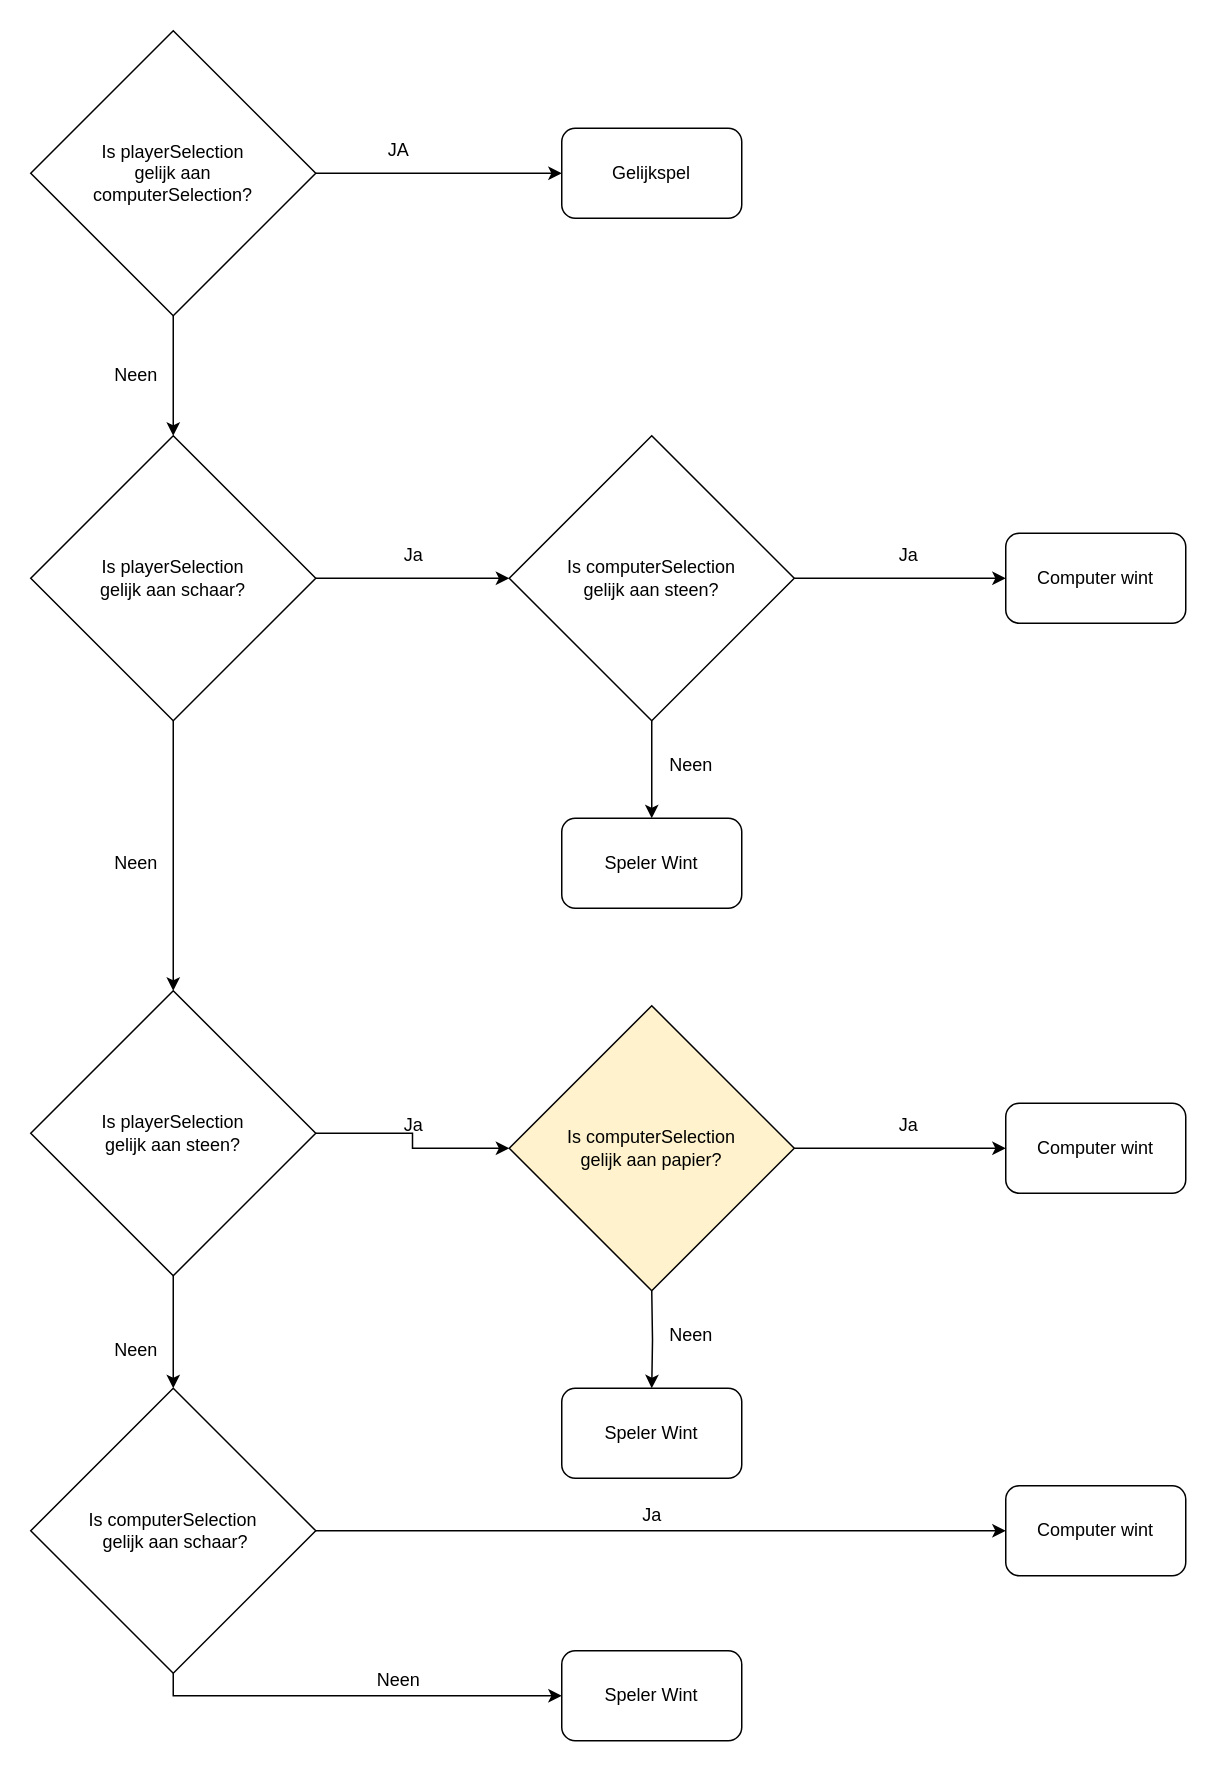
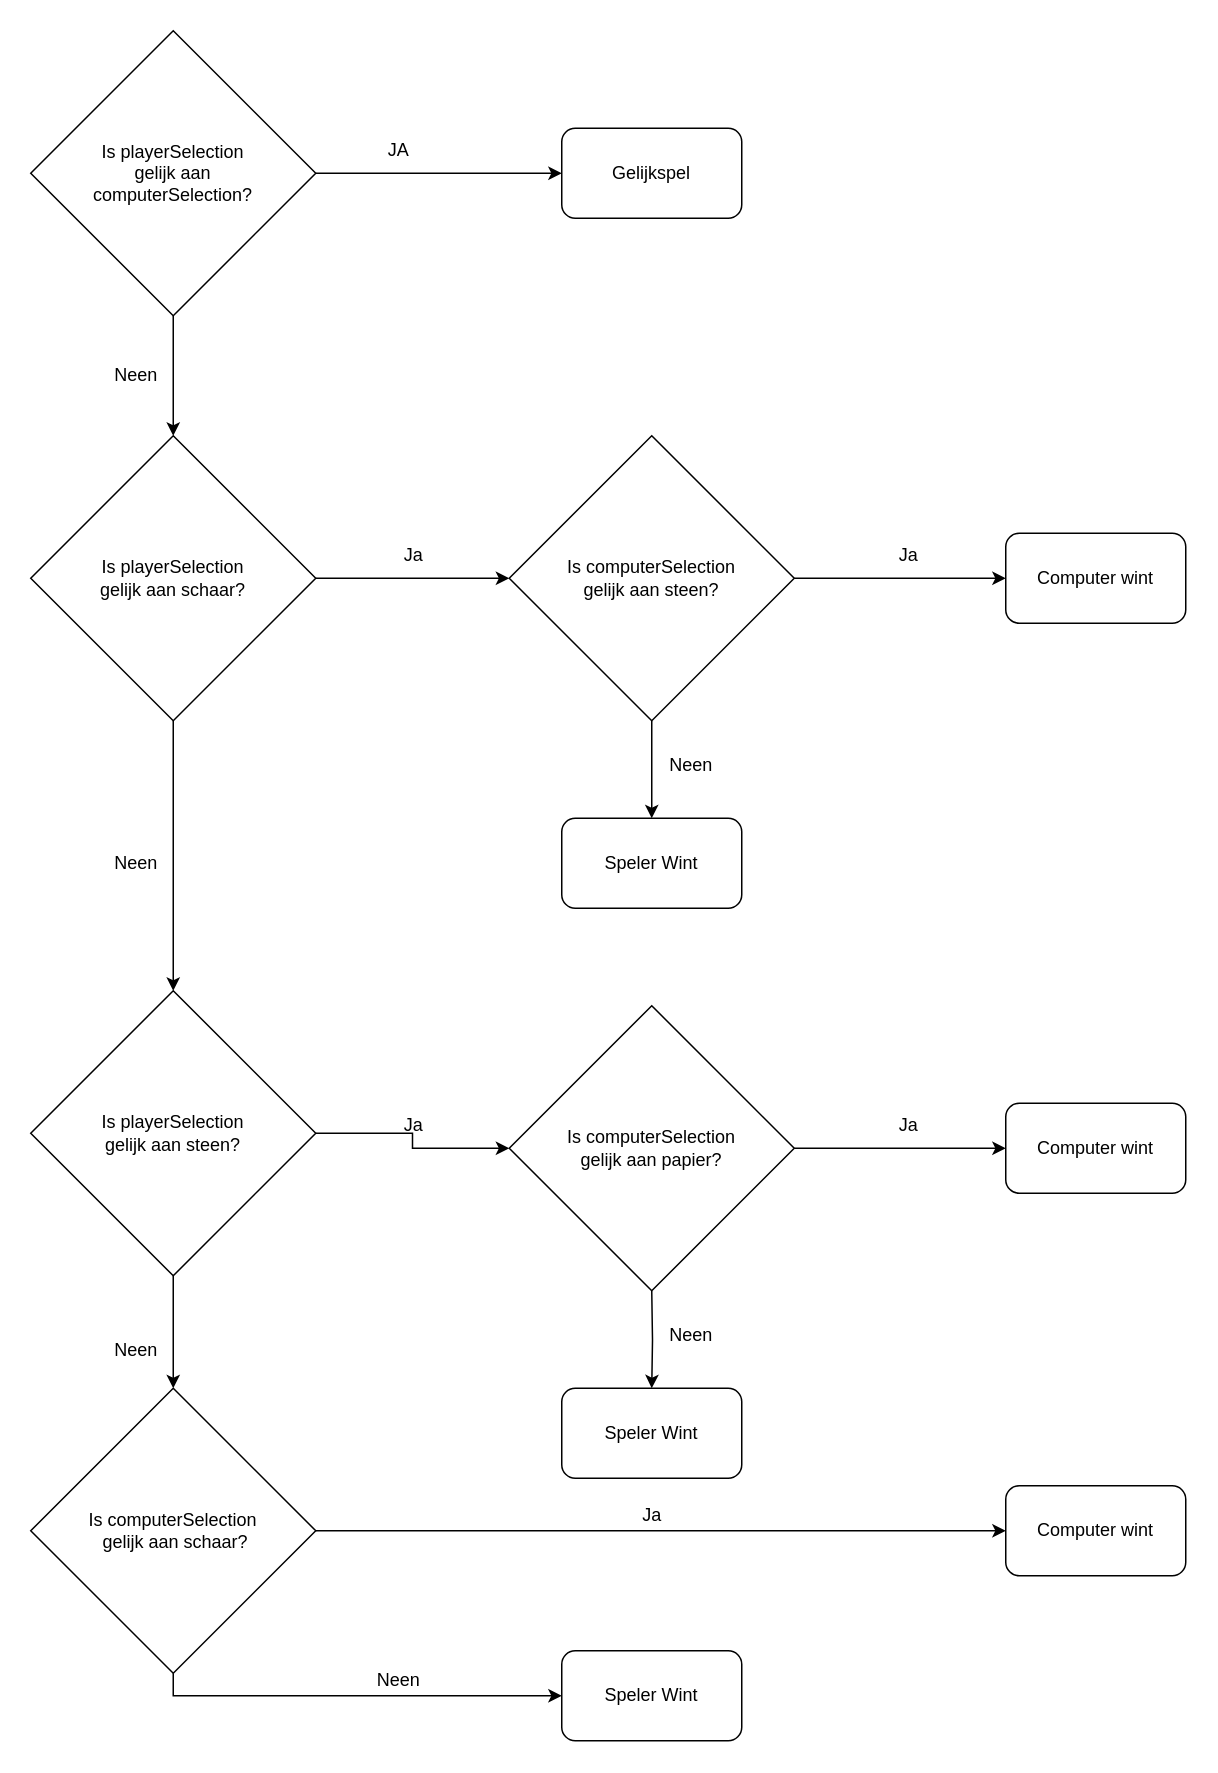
(652, 1148) -> (652, 1148)
